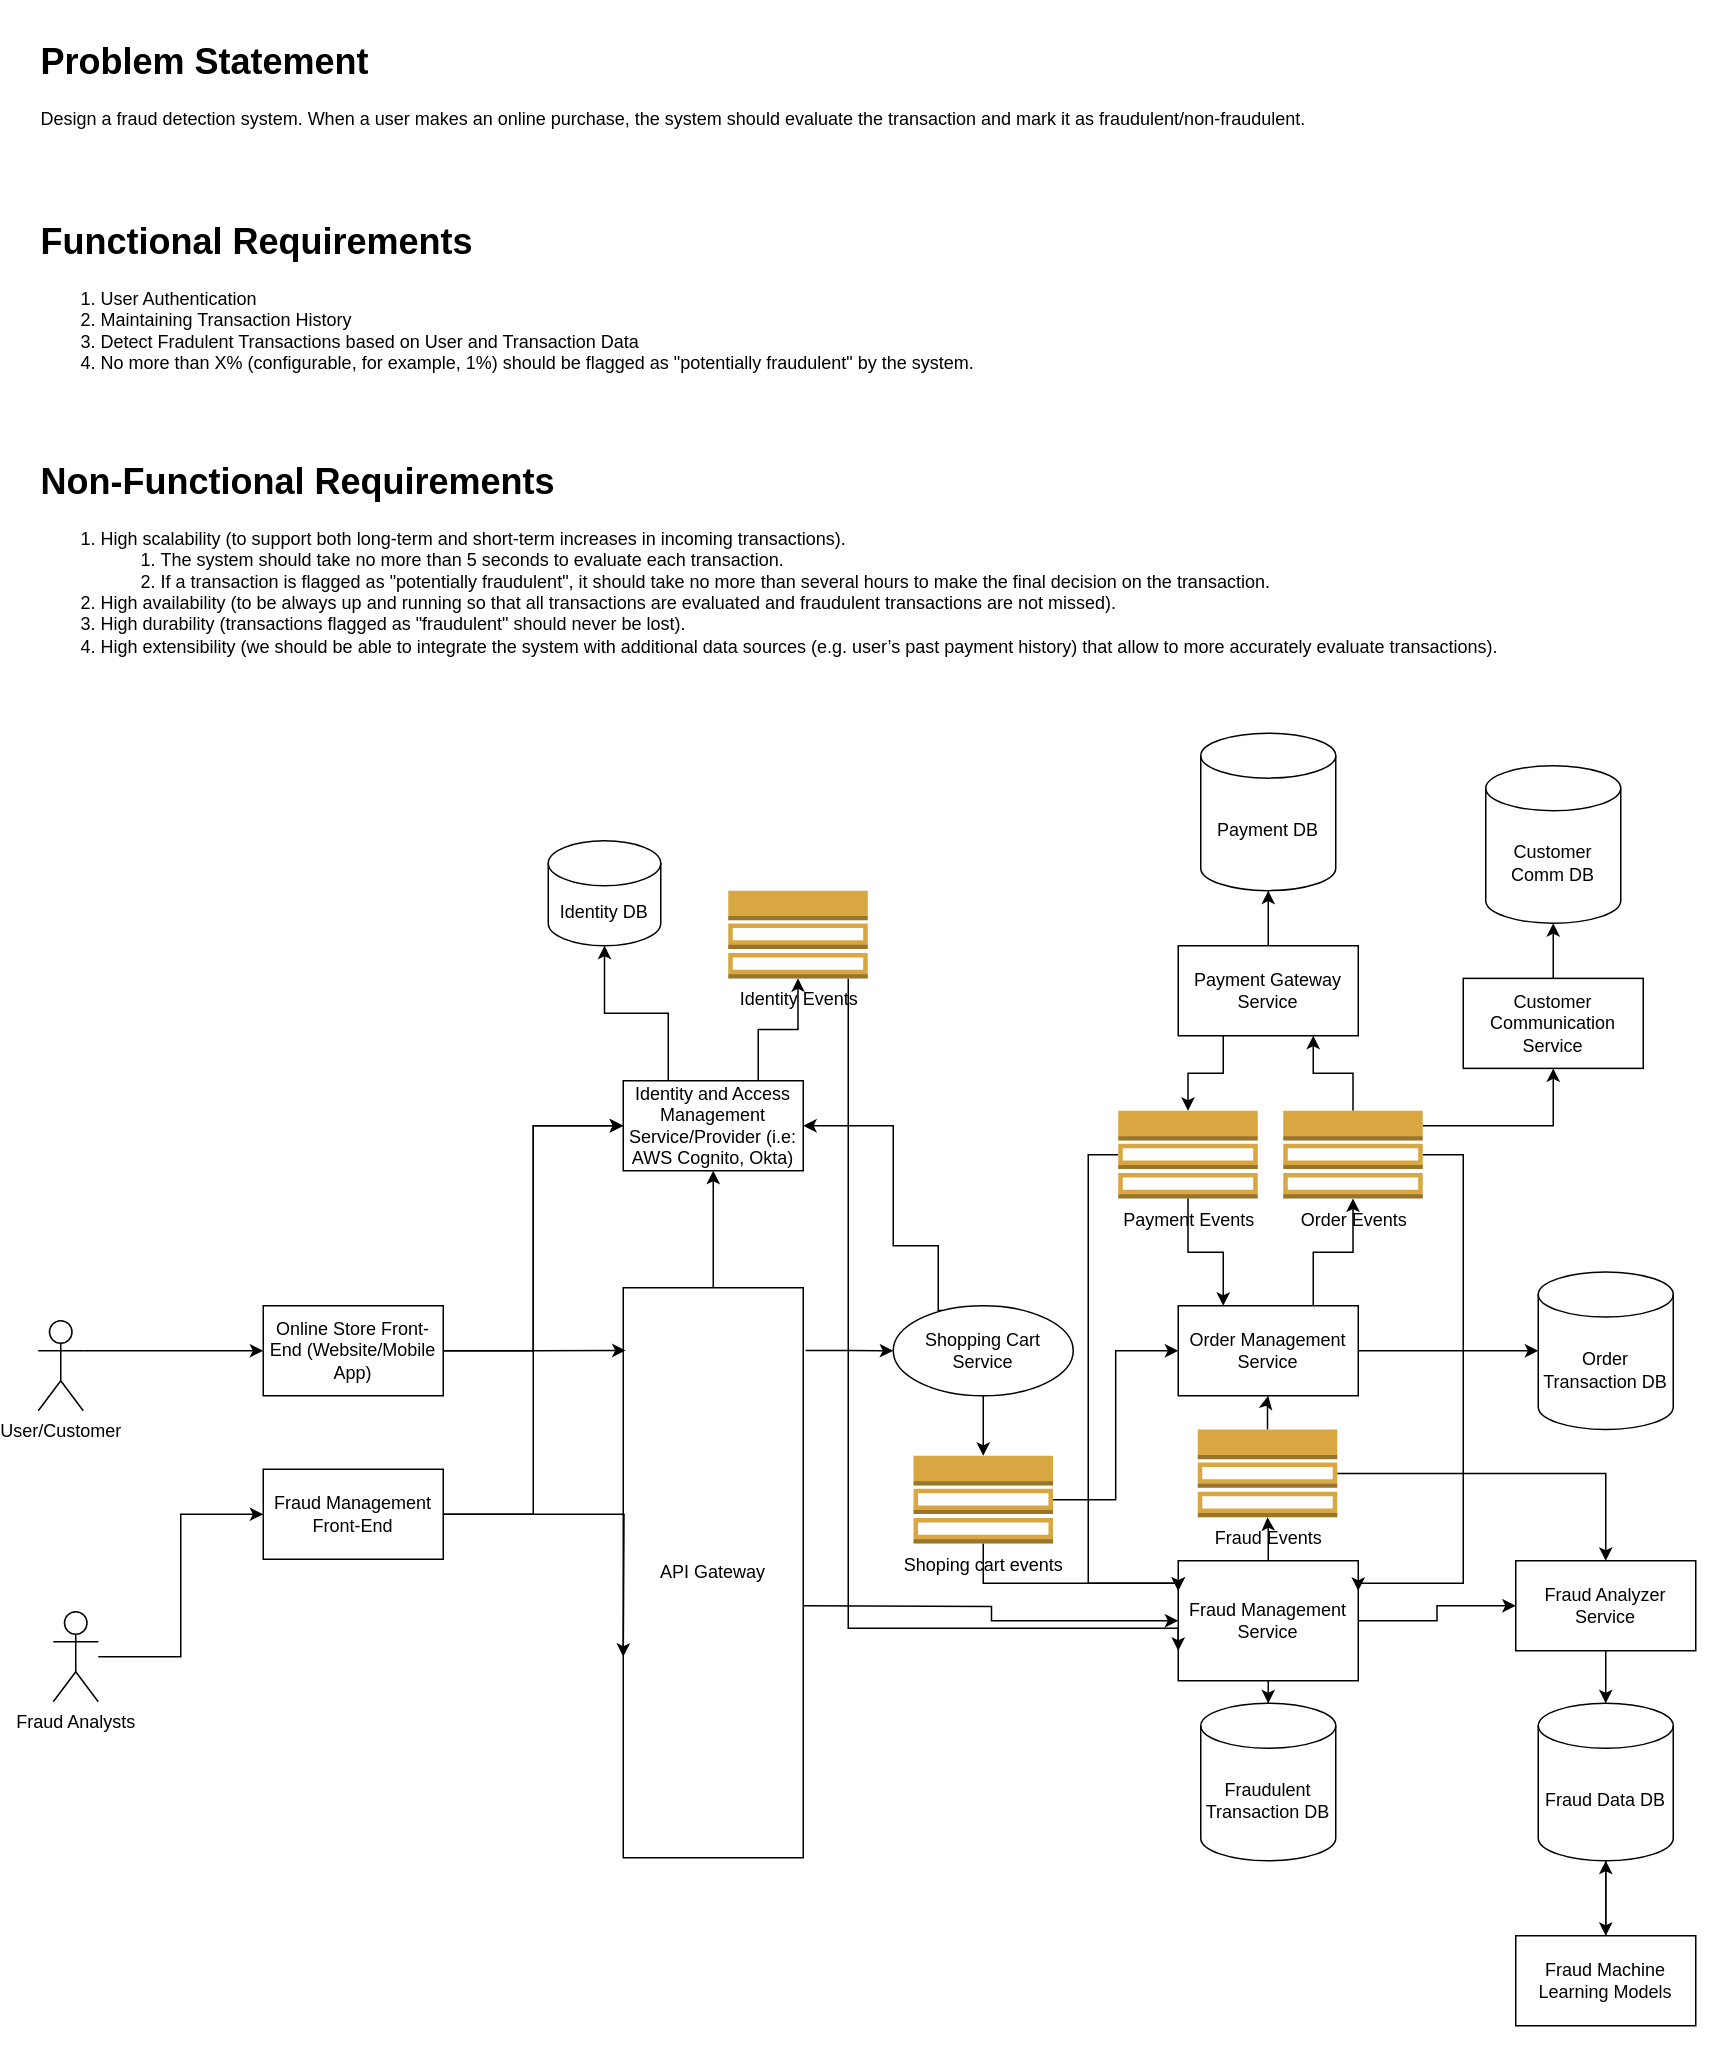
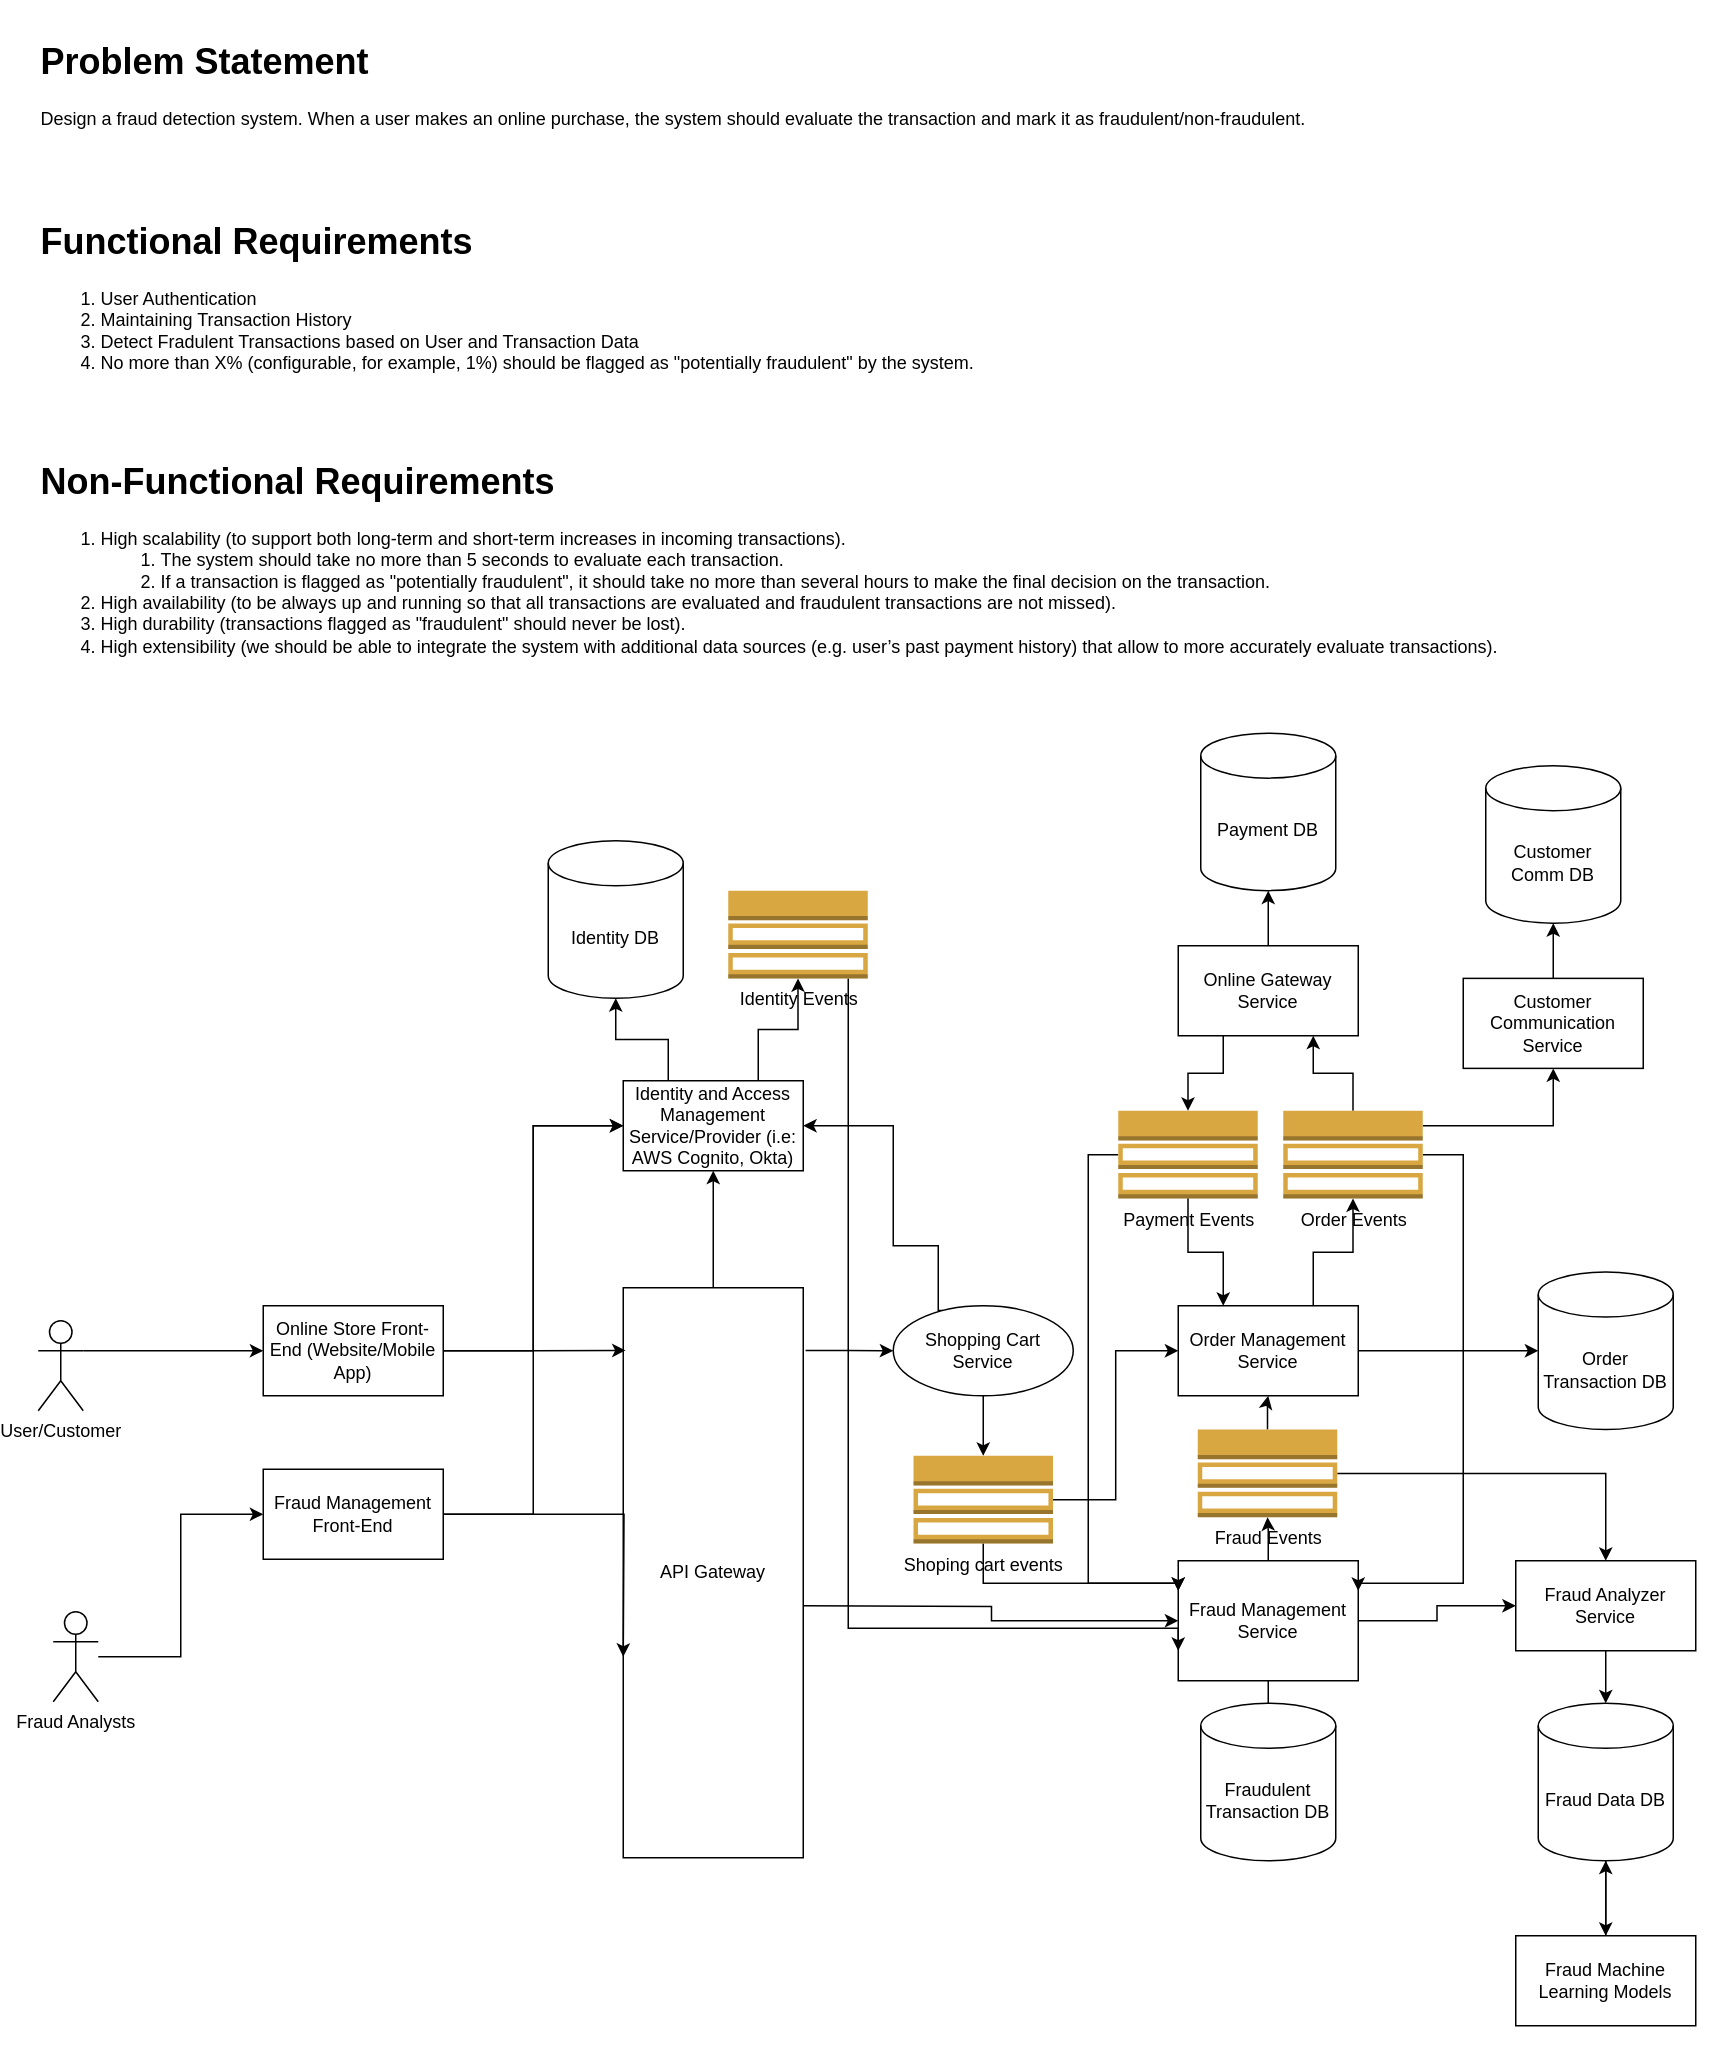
(605, 893) -> (616, 920)
(1268, 991) -> (1268, 991)
(1268, 1692) -> (1268, 1696)
